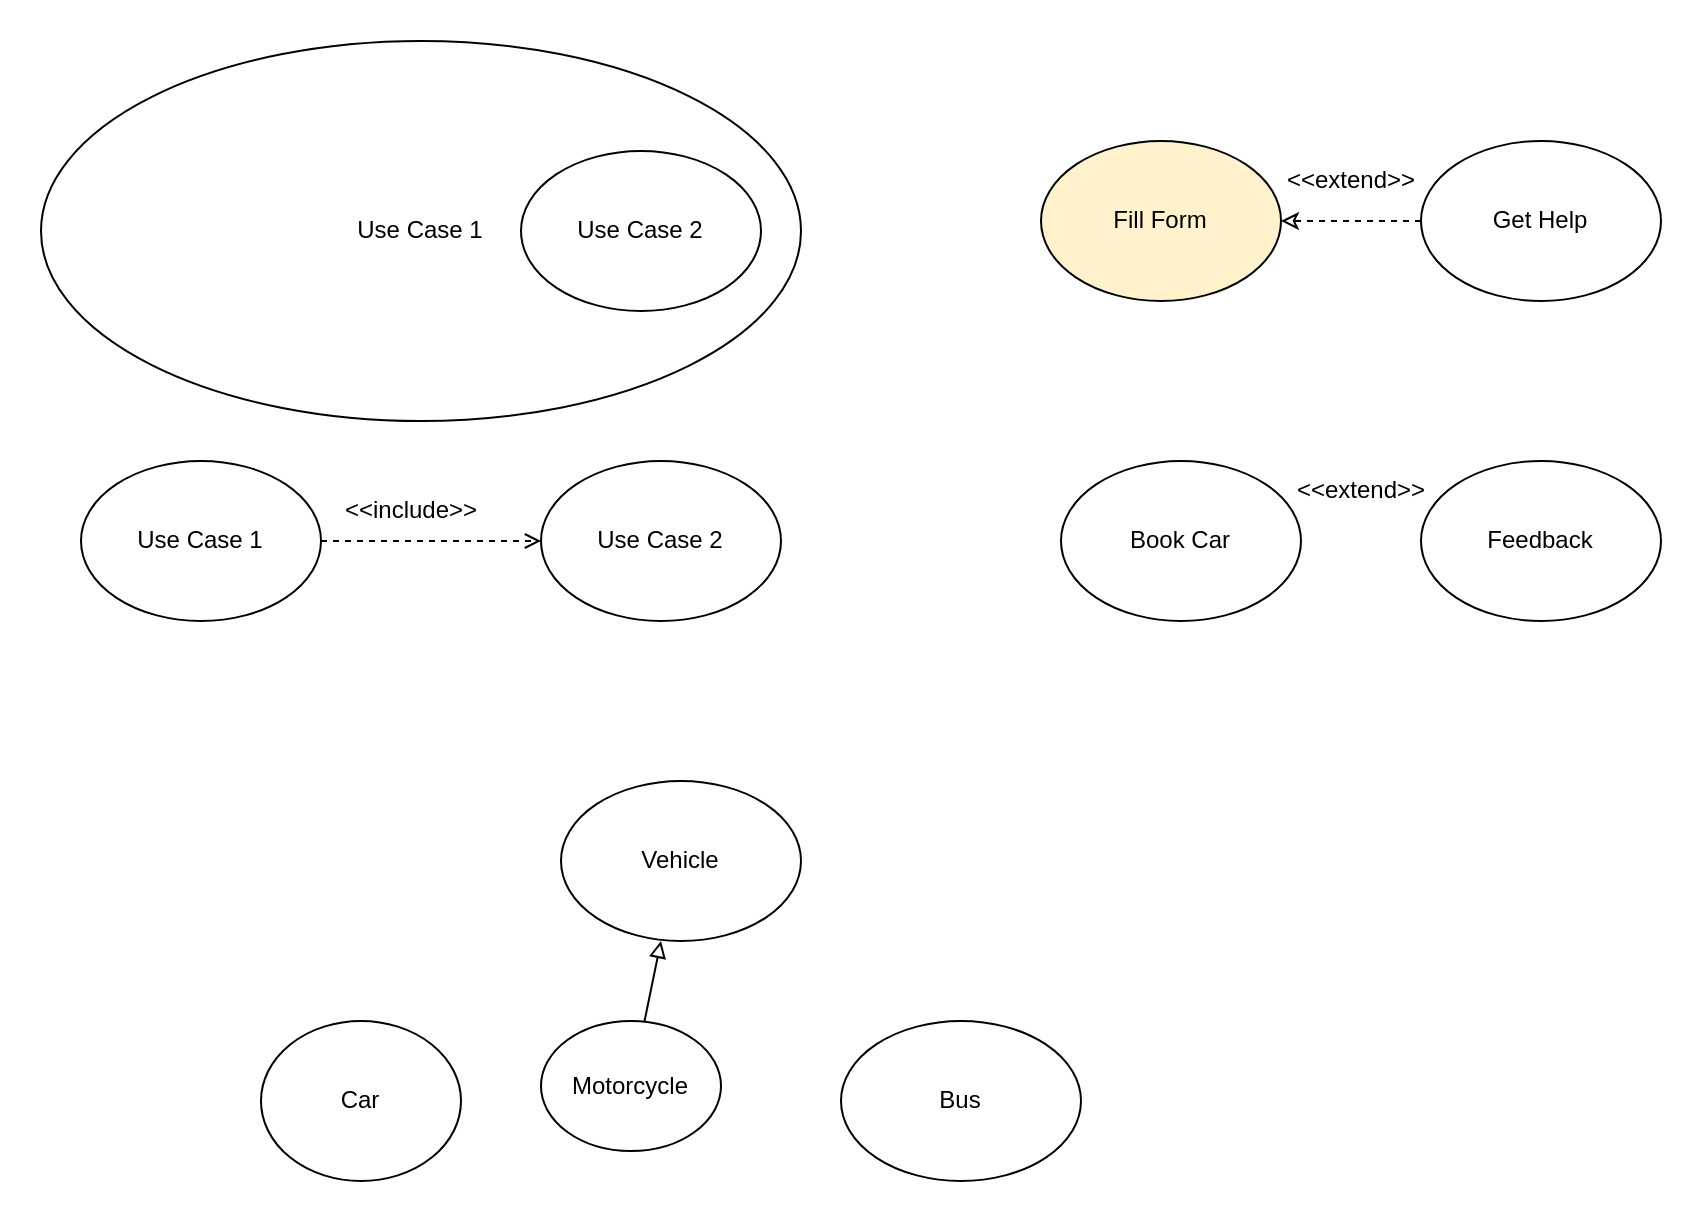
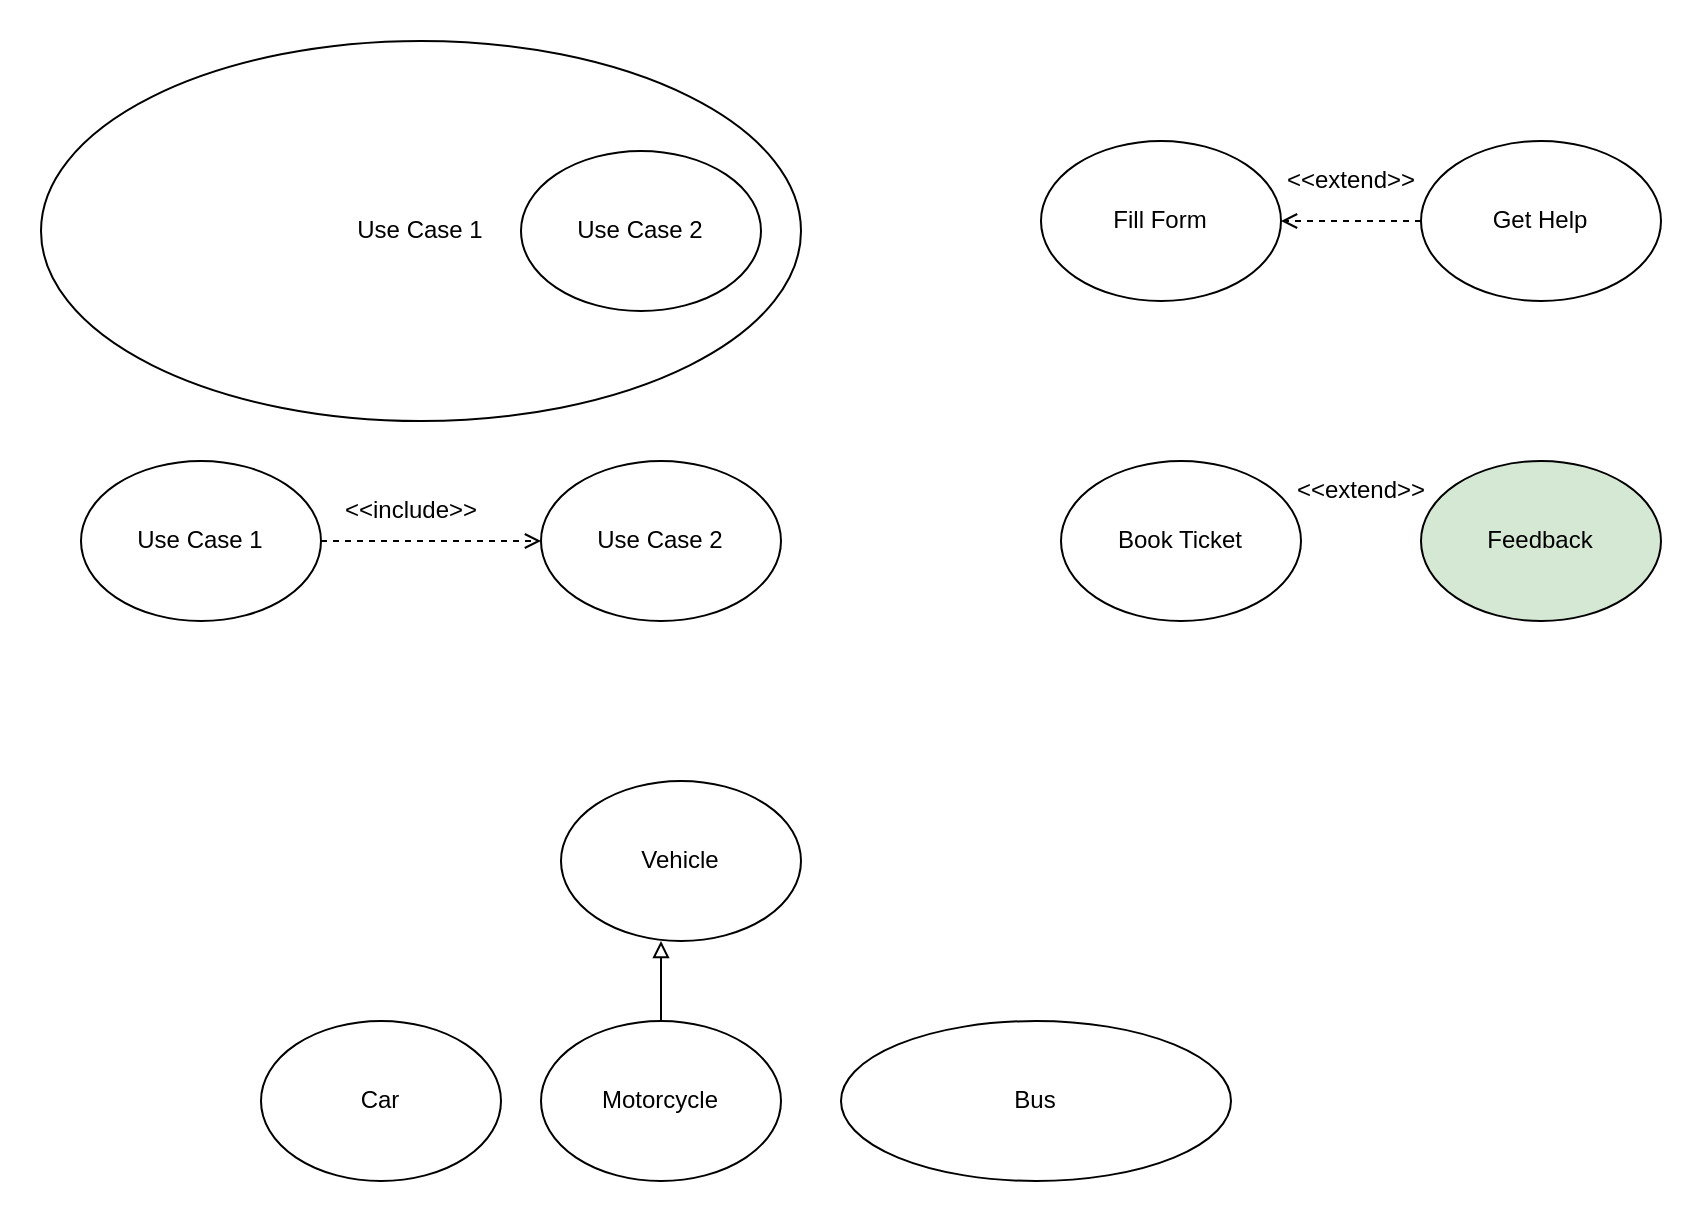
(1161, 221) -> (1161, 221)
(1296, 221) -> (1292, 221)
(1181, 541) -> (1181, 541)
(1541, 541) -> (1541, 541)
(631, 1086) -> (661, 1101)
(361, 1101) -> (381, 1101)
(961, 1101) -> (1036, 1101)
